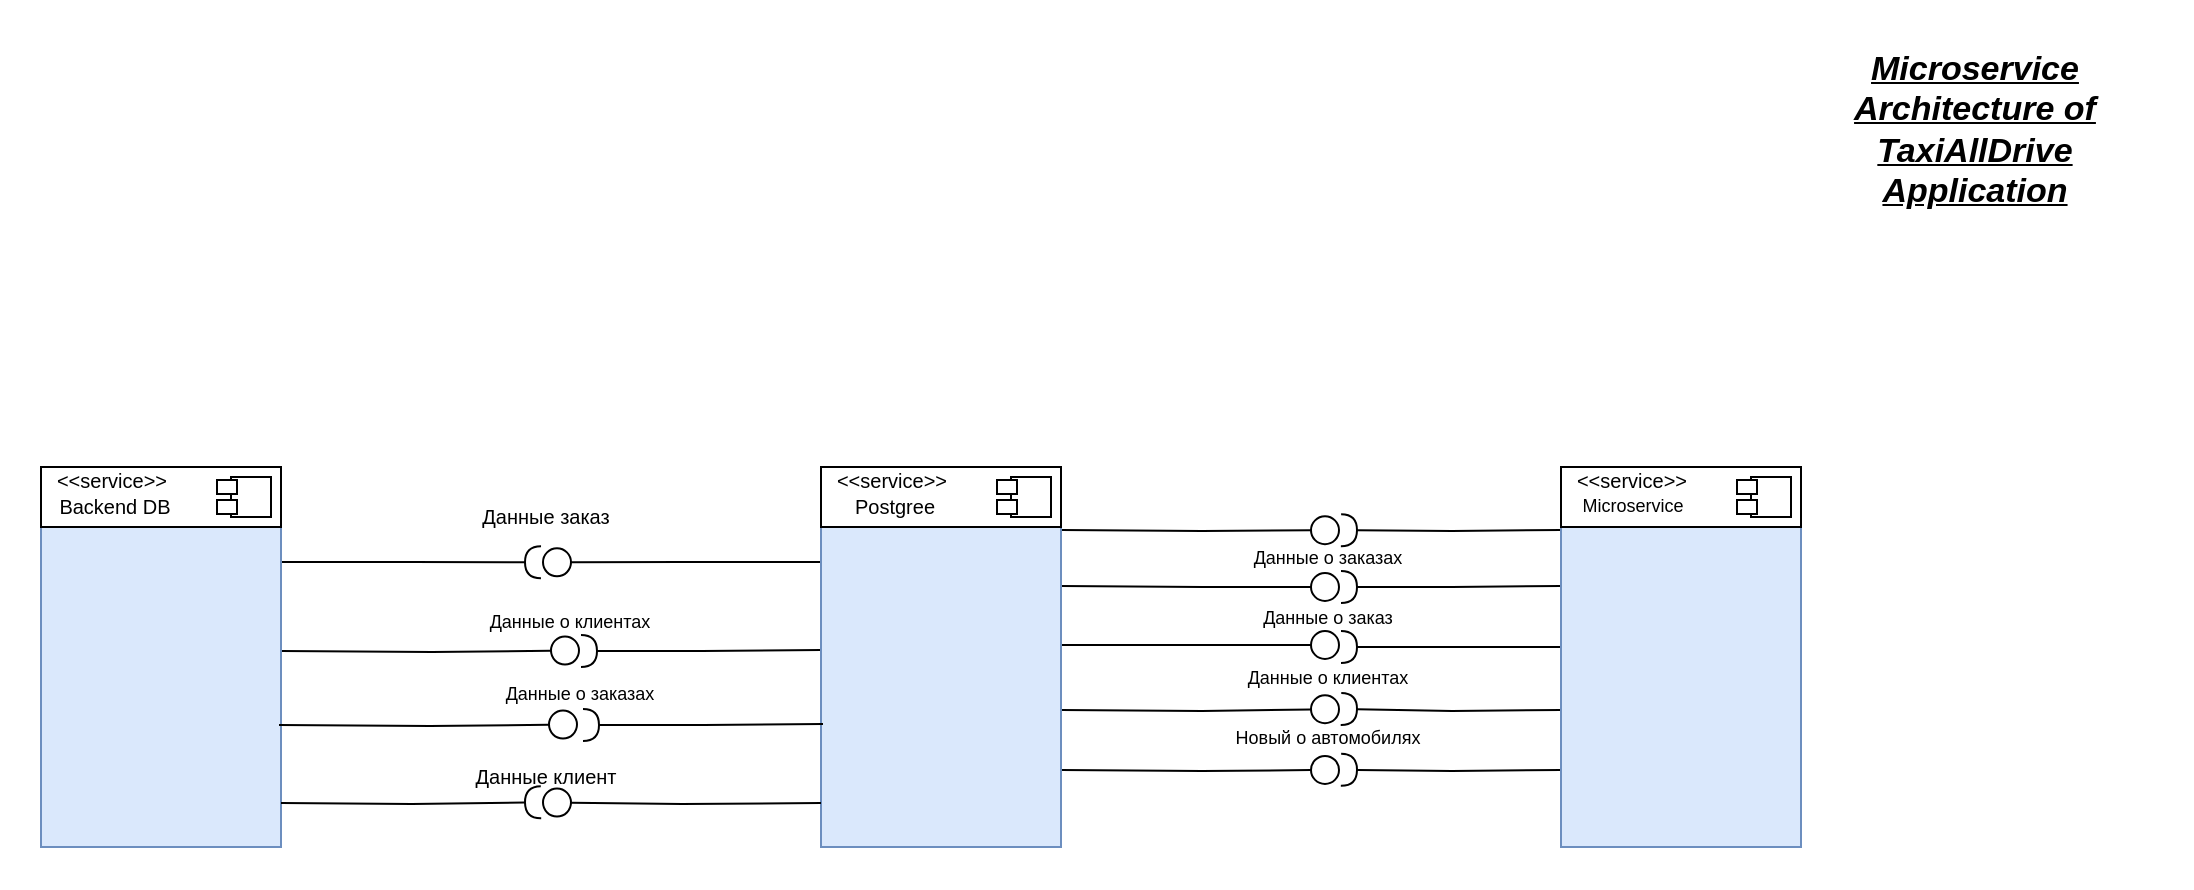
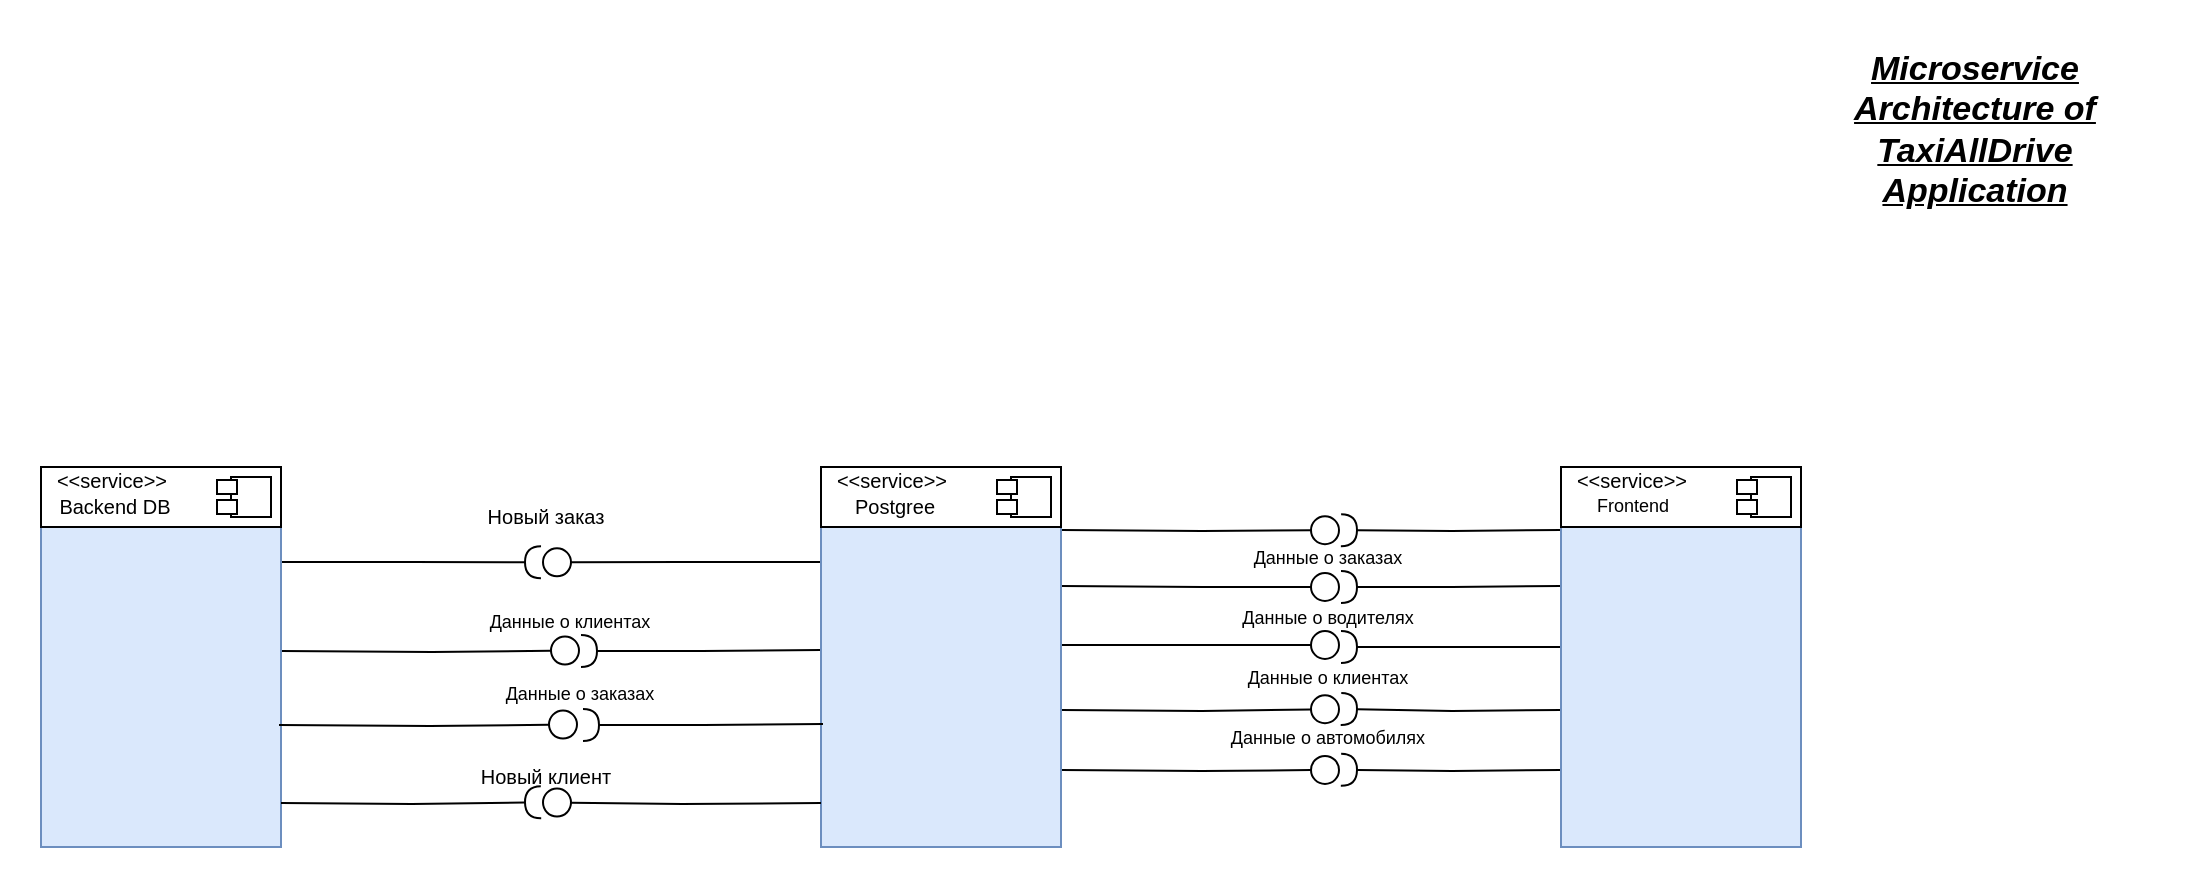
(1634, 505) -> (1634, 505)
(547, 517) -> (547, 517)
(1329, 617) -> (1329, 617)
(1329, 737) -> (1329, 737)
(547, 777) -> (547, 777)
